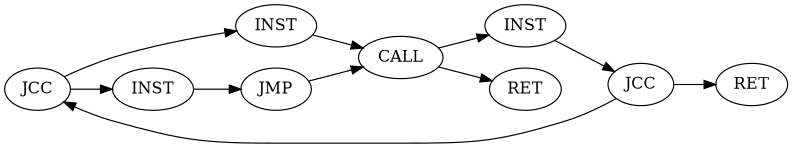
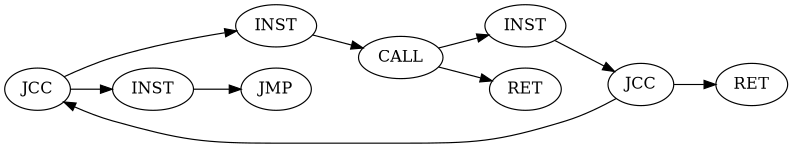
(330, 76) -> none
